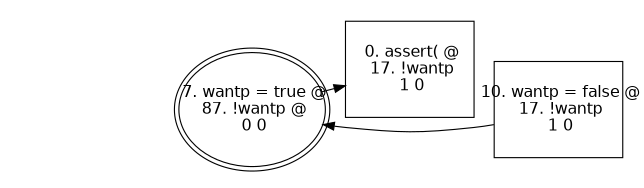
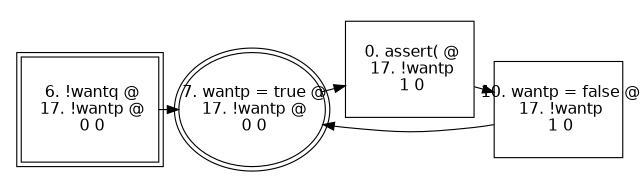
none -> (479, 88)
none -> (90, 110)
(252, 110) -> (252, 110)
